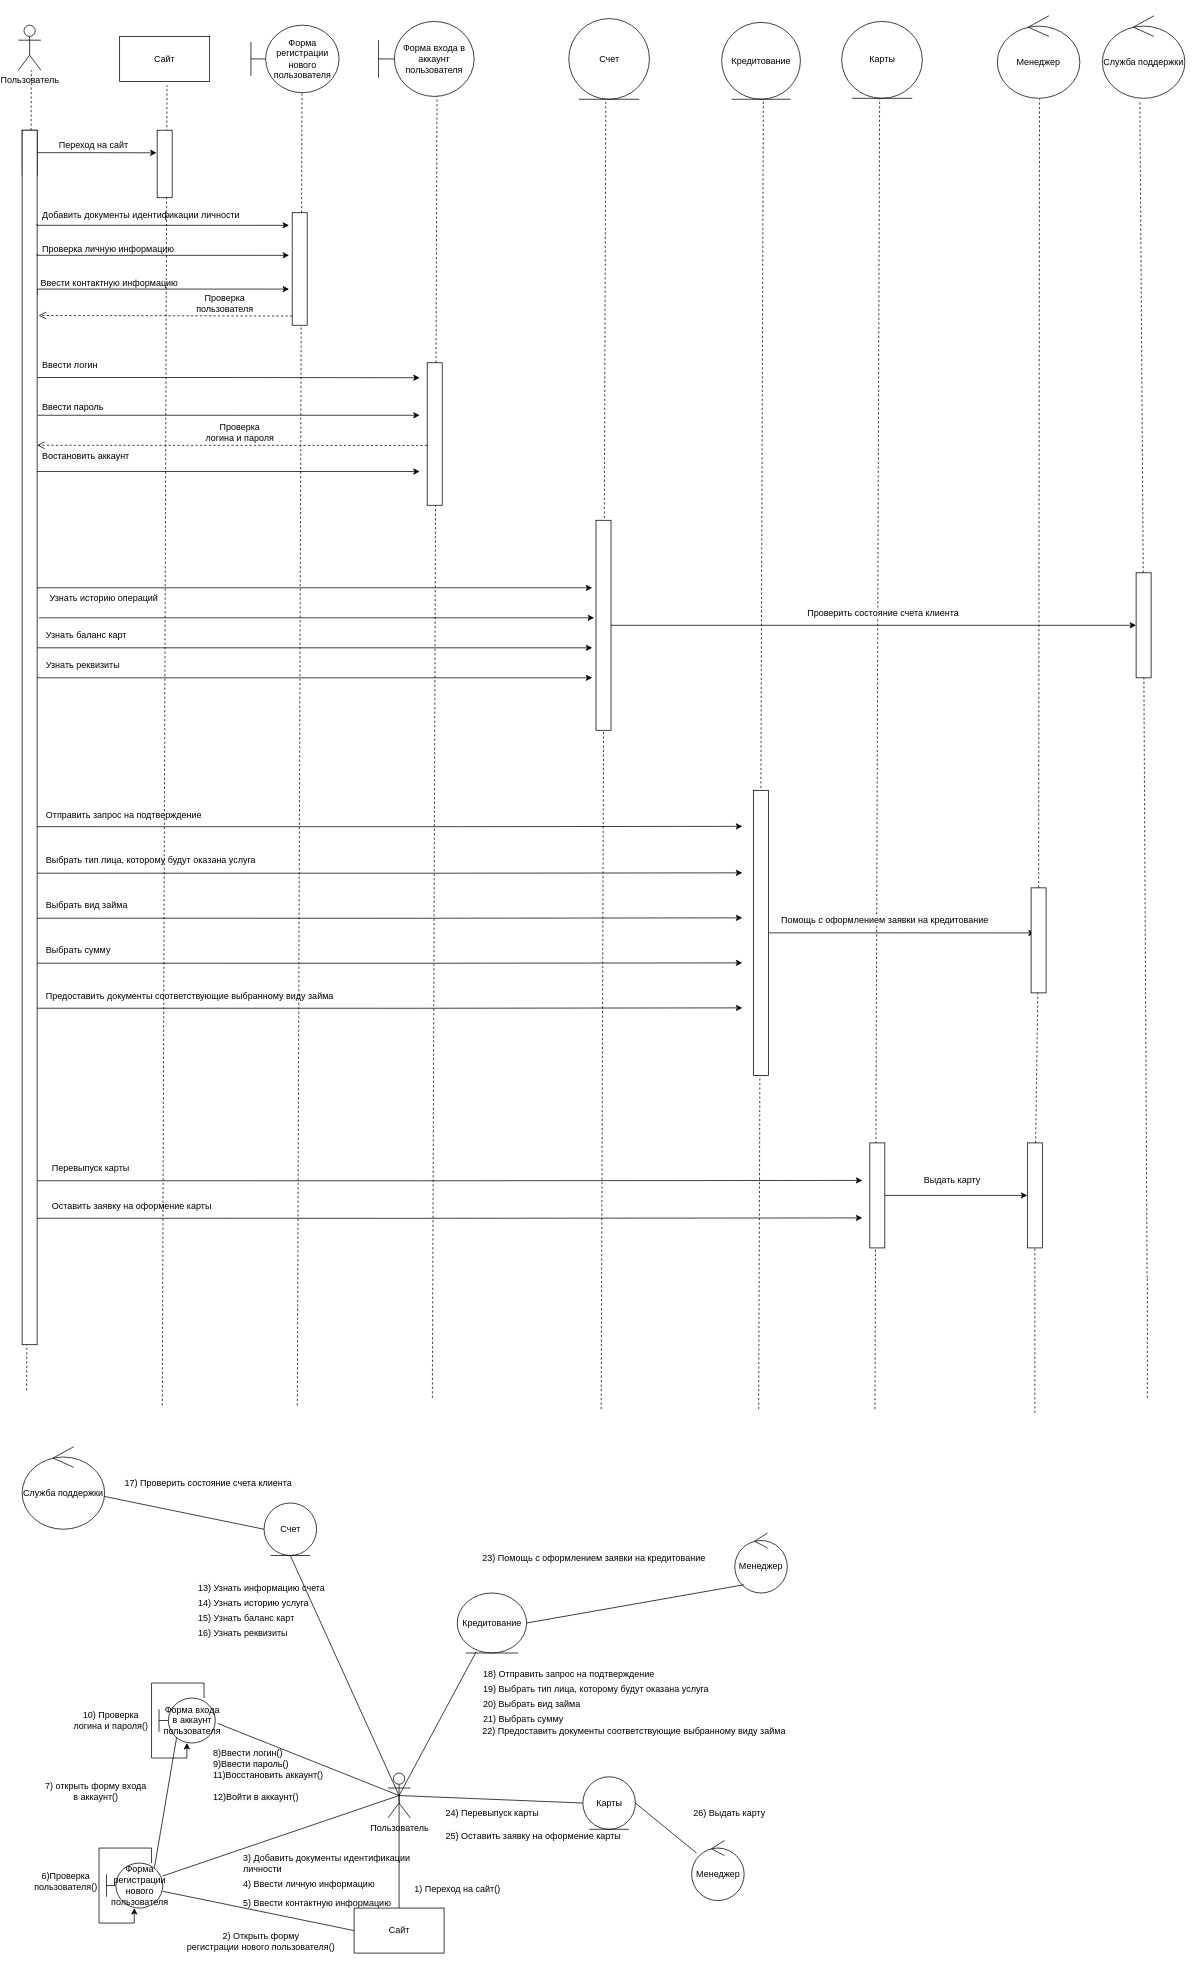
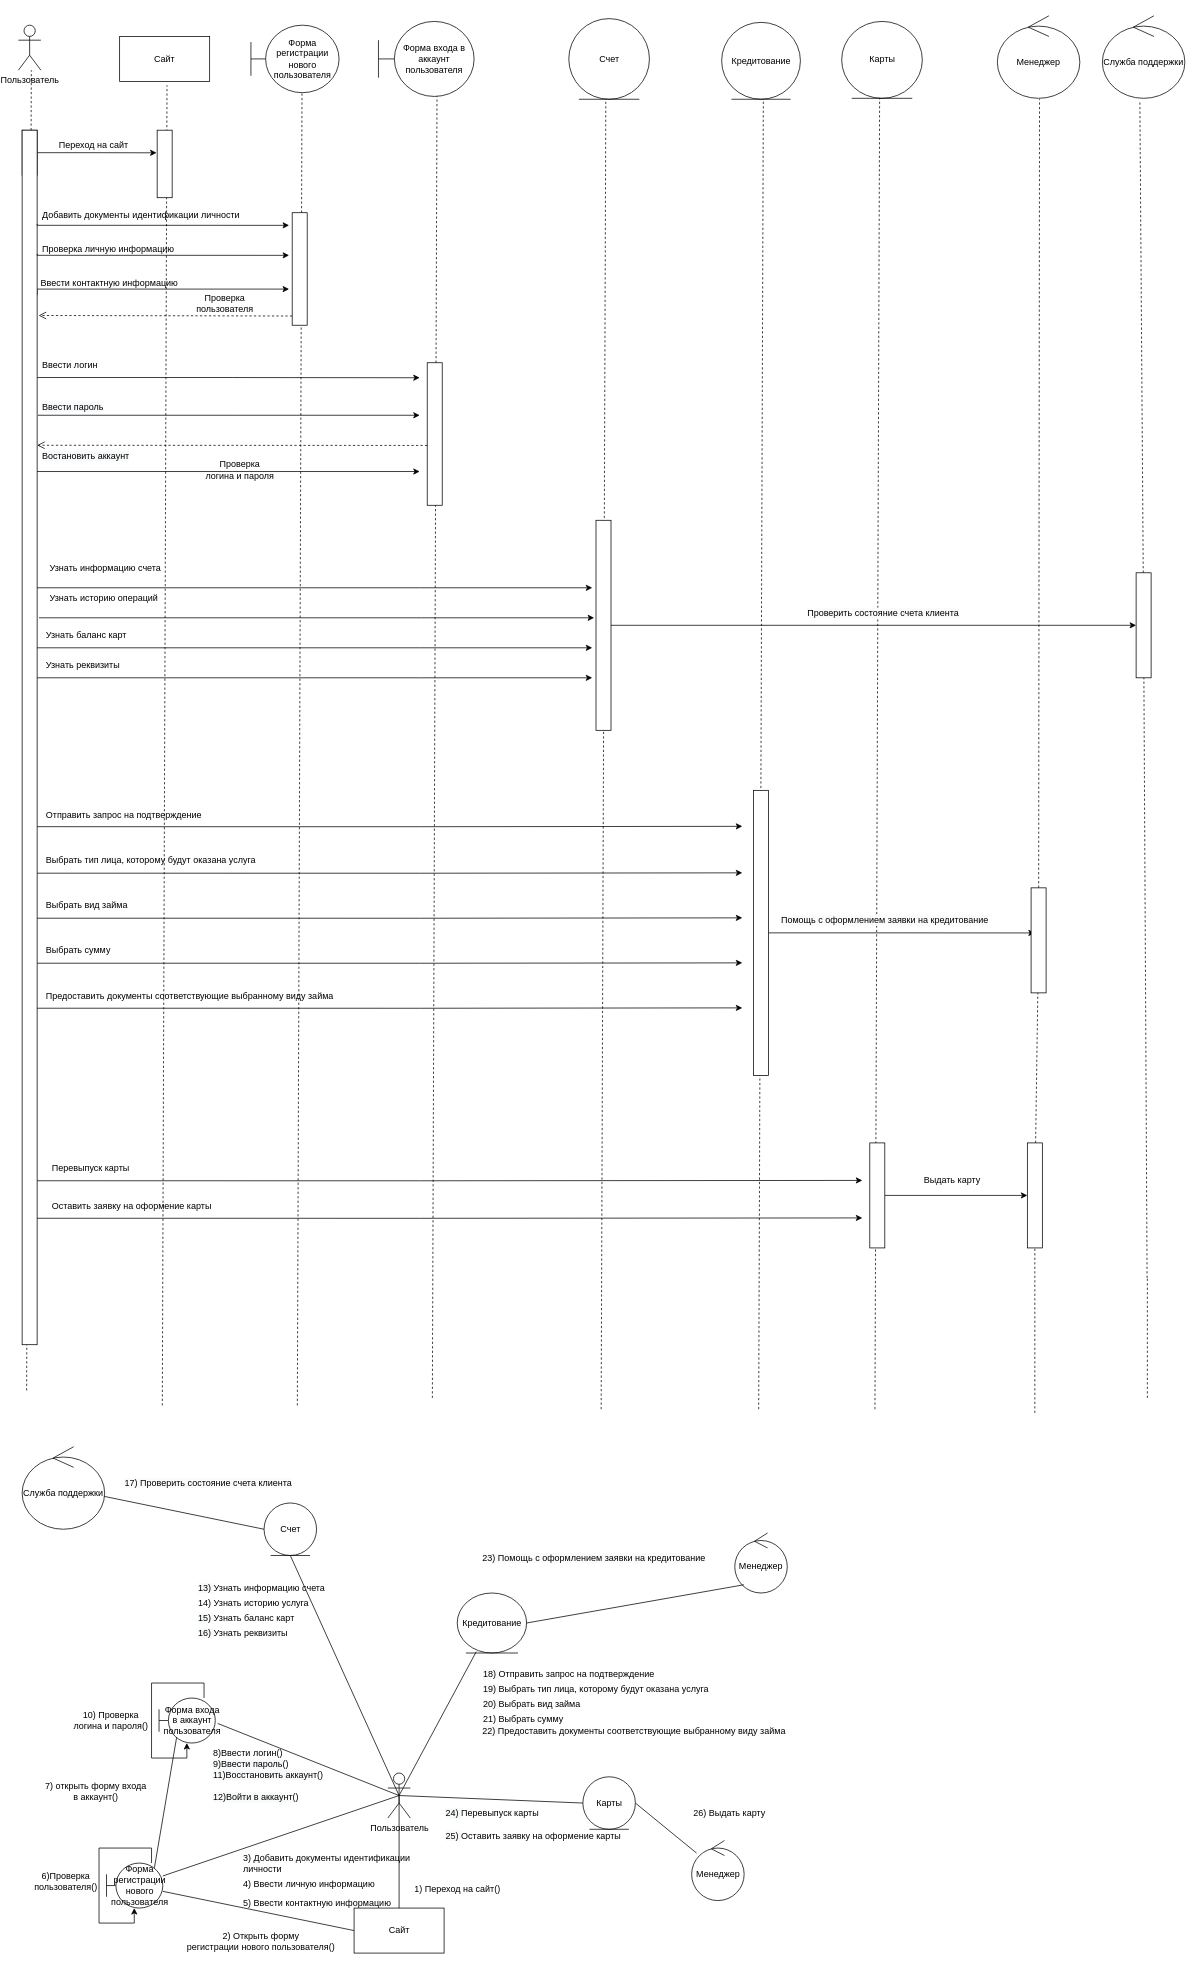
(240, 432) -> (240, 470)
none -> (127, 569)
